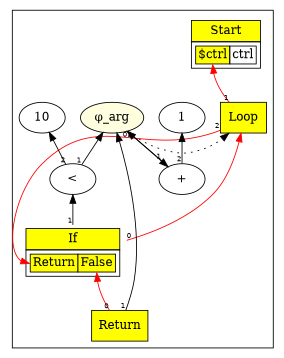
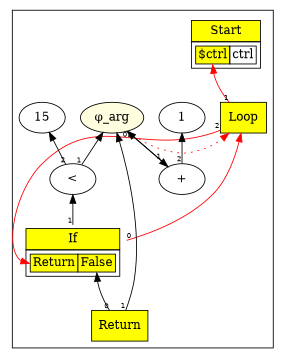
(42, 118) -> (42, 118)
(174, 152) -> (174, 152)
(102, 296) -> (102, 296)
